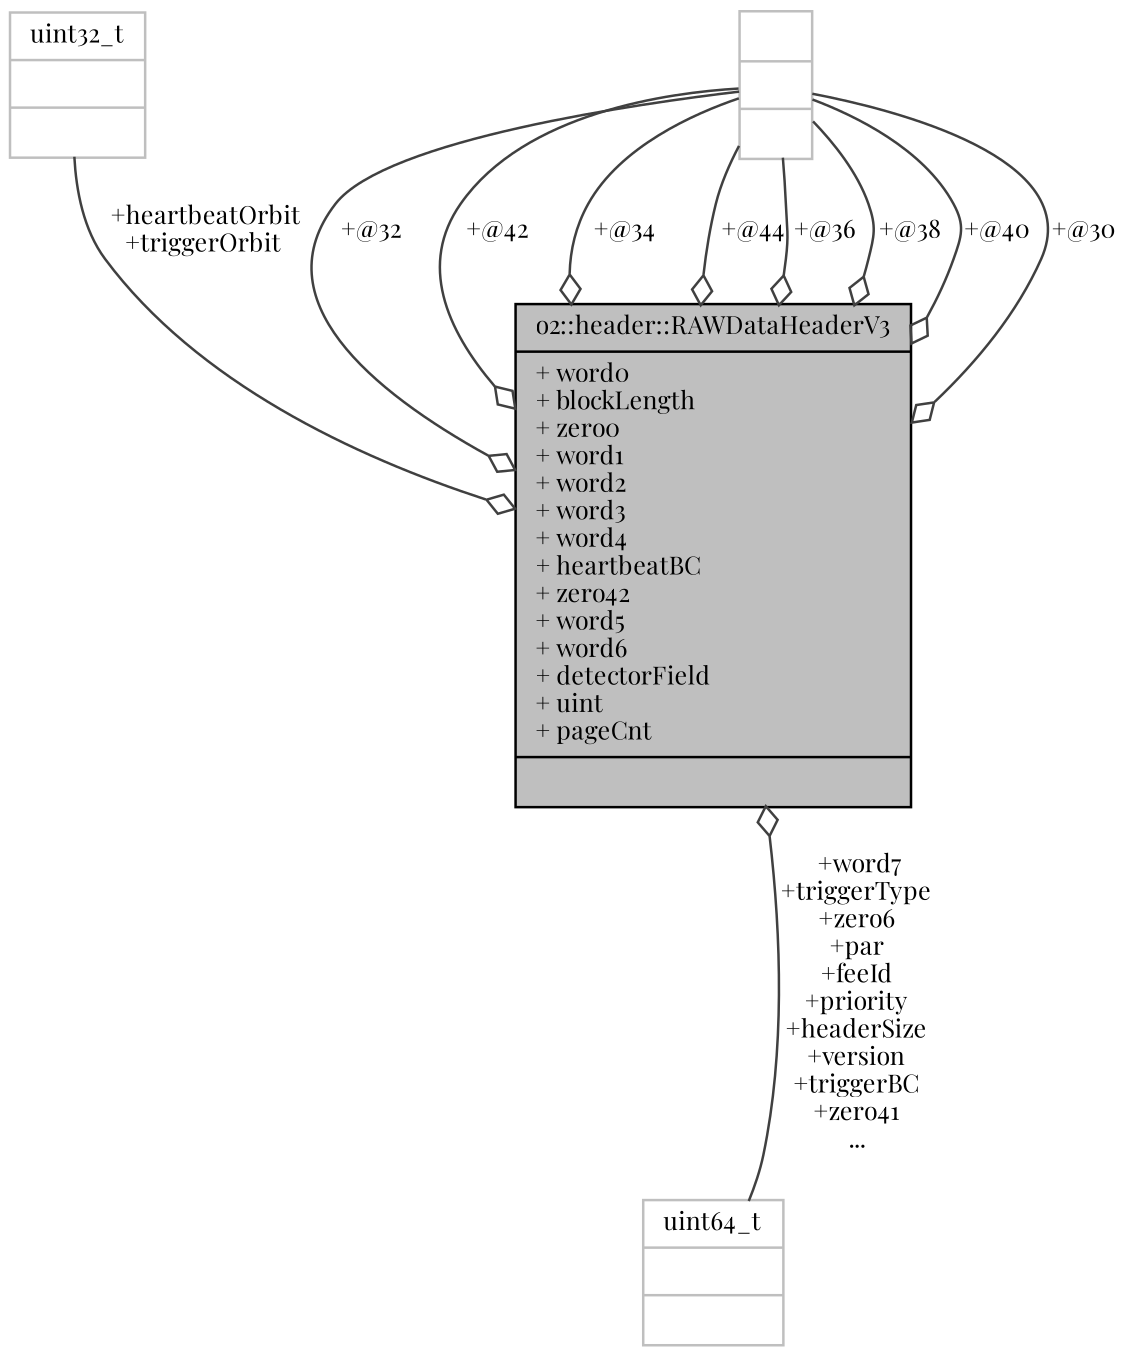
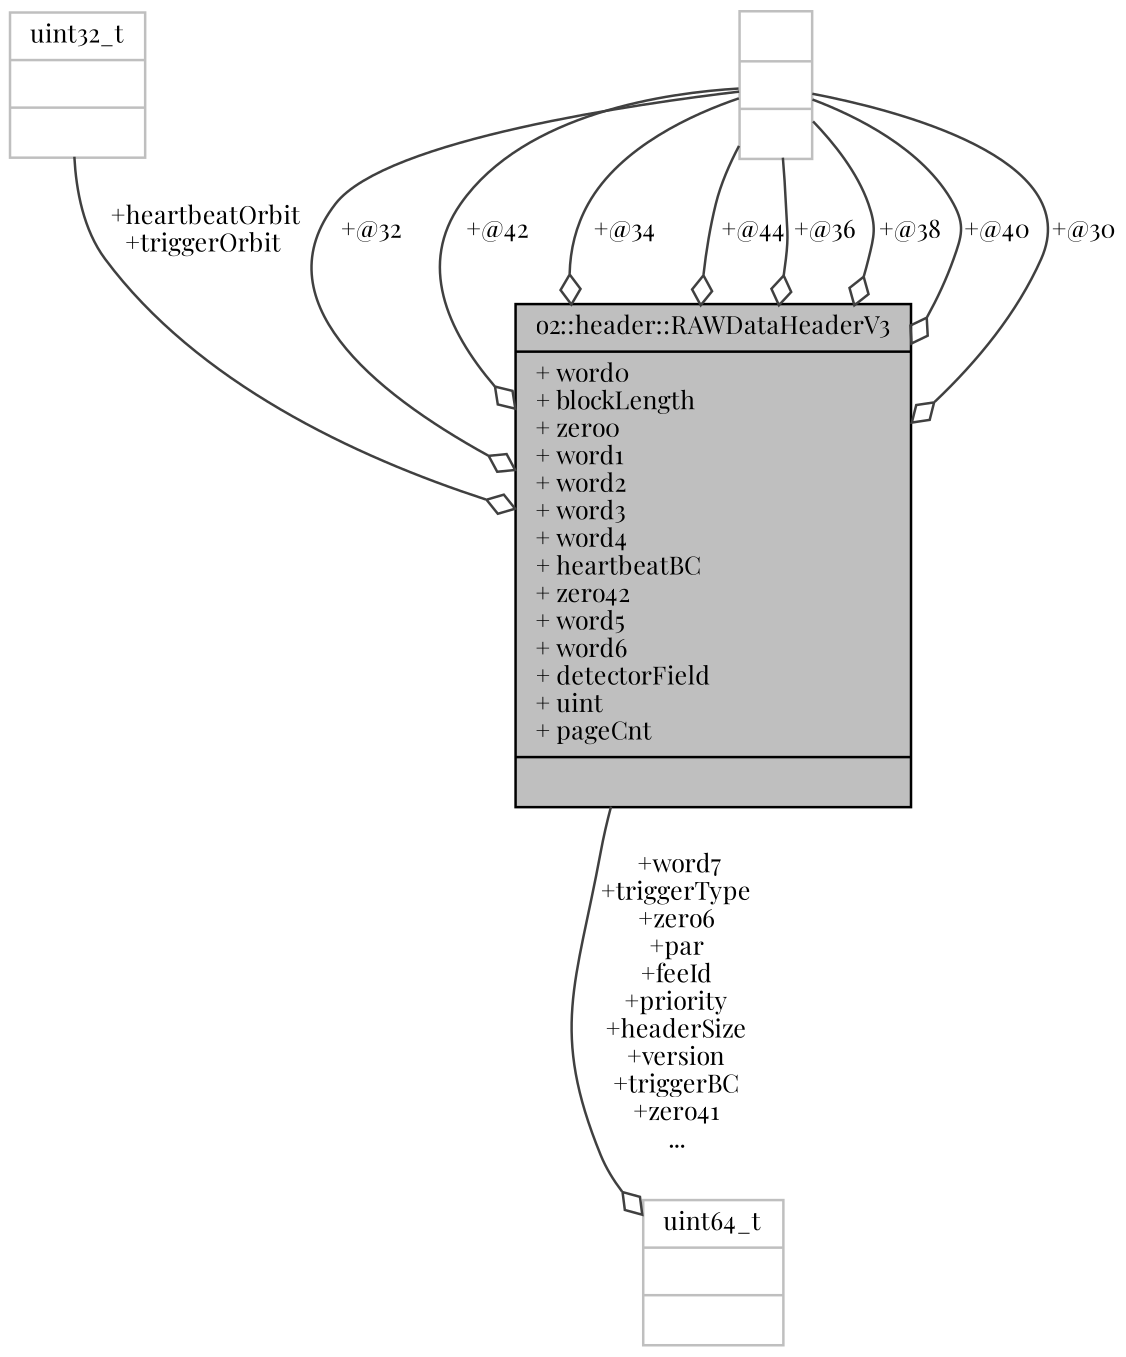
(778, 1020) -> (573, 1002)
